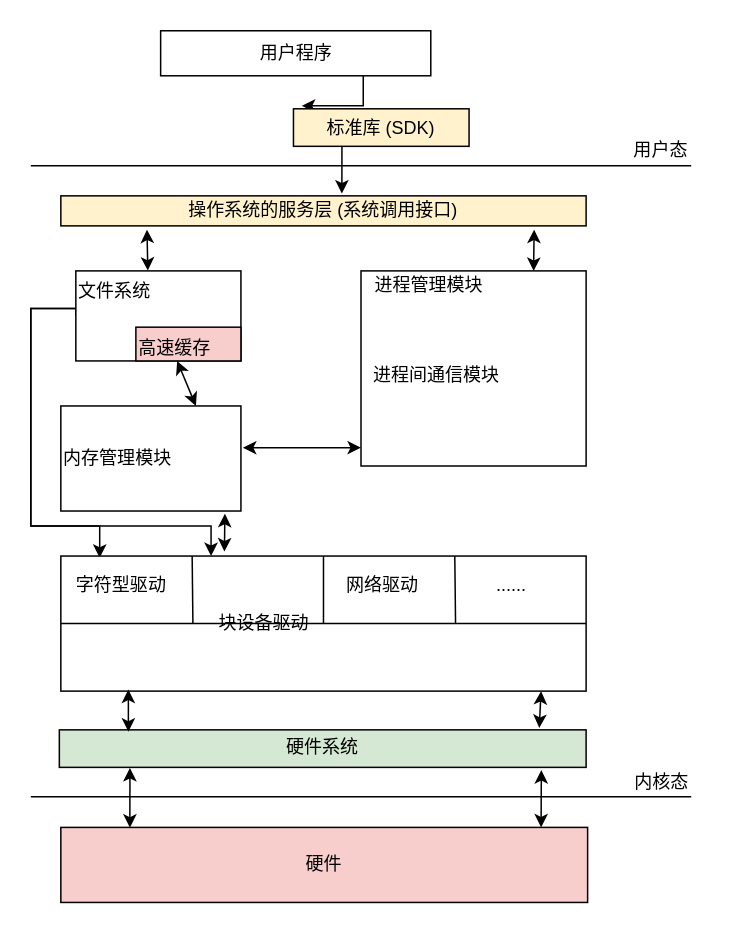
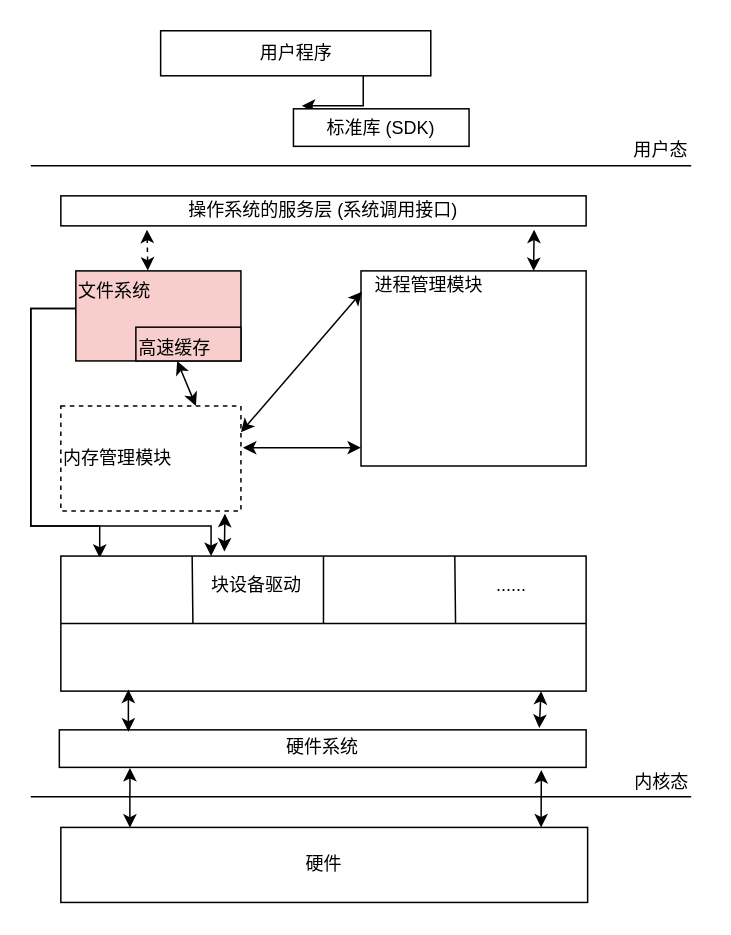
(381, 128) -> (381, 128)
(342, 163) -> none
(323, 211) -> (323, 211)
(147, 251) -> (147, 251)
(158, 316) -> (158, 316)
none -> (301, 362)
(436, 376) -> none
(151, 458) -> (151, 458)
(121, 586) -> none
(381, 586) -> none
(263, 623) -> (256, 586)
(323, 748) -> (323, 748)
(324, 864) -> (324, 864)
